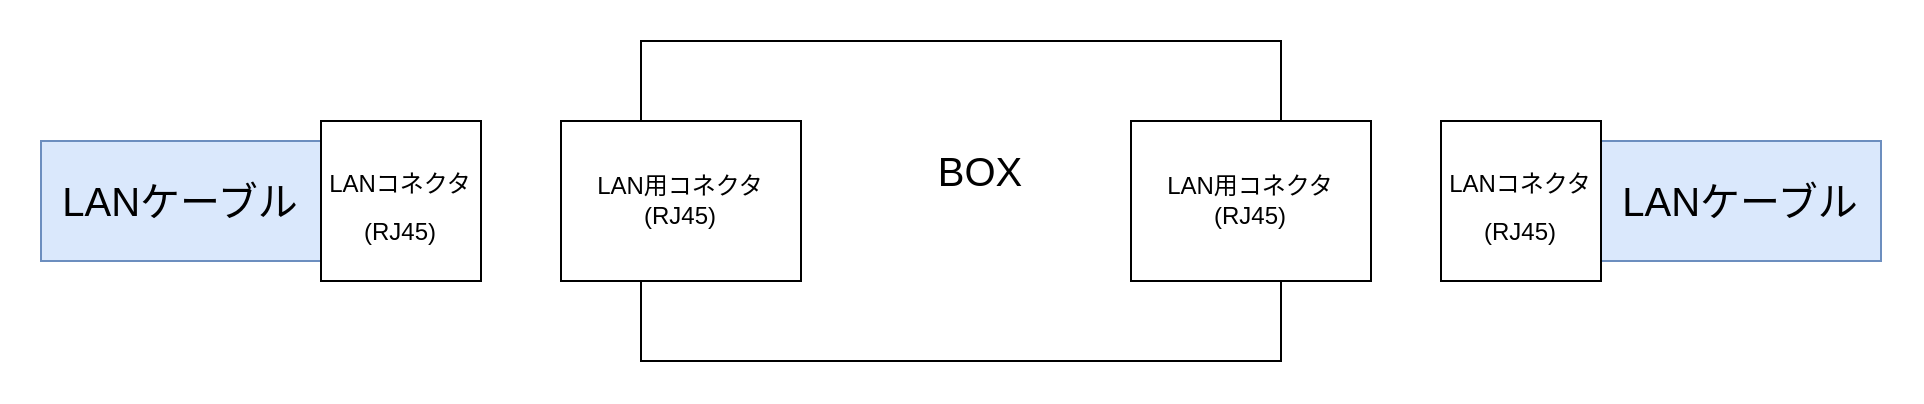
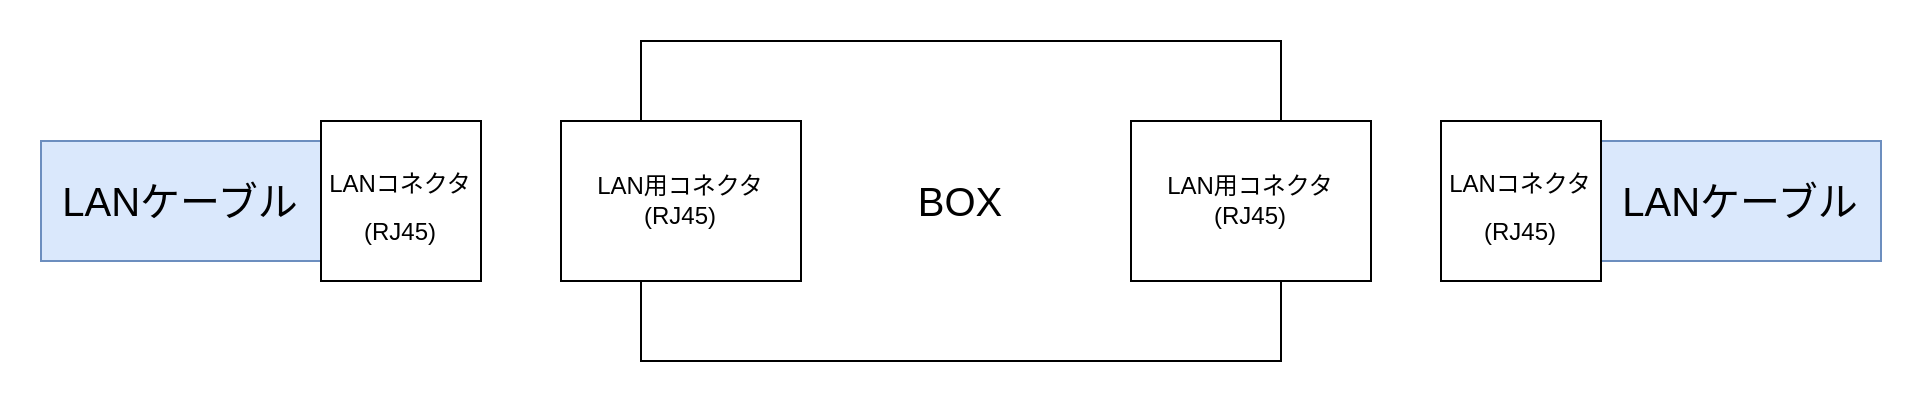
(981, 171) -> (961, 201)
